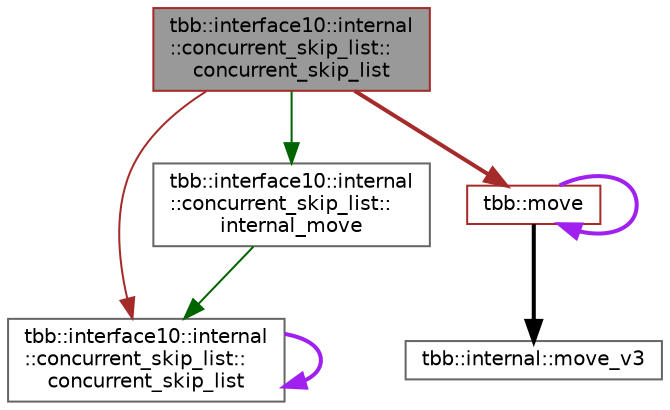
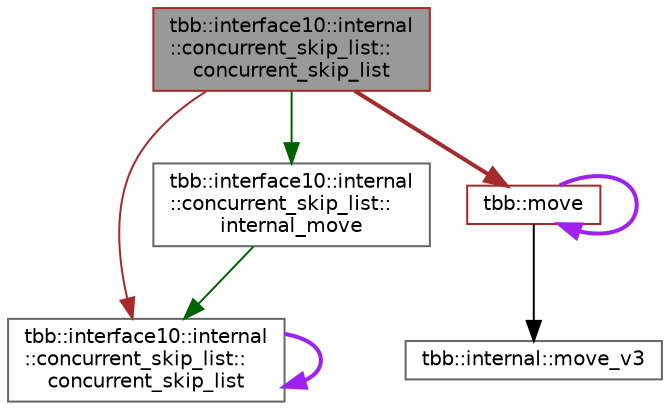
(534, 272) -> (534, 272)
